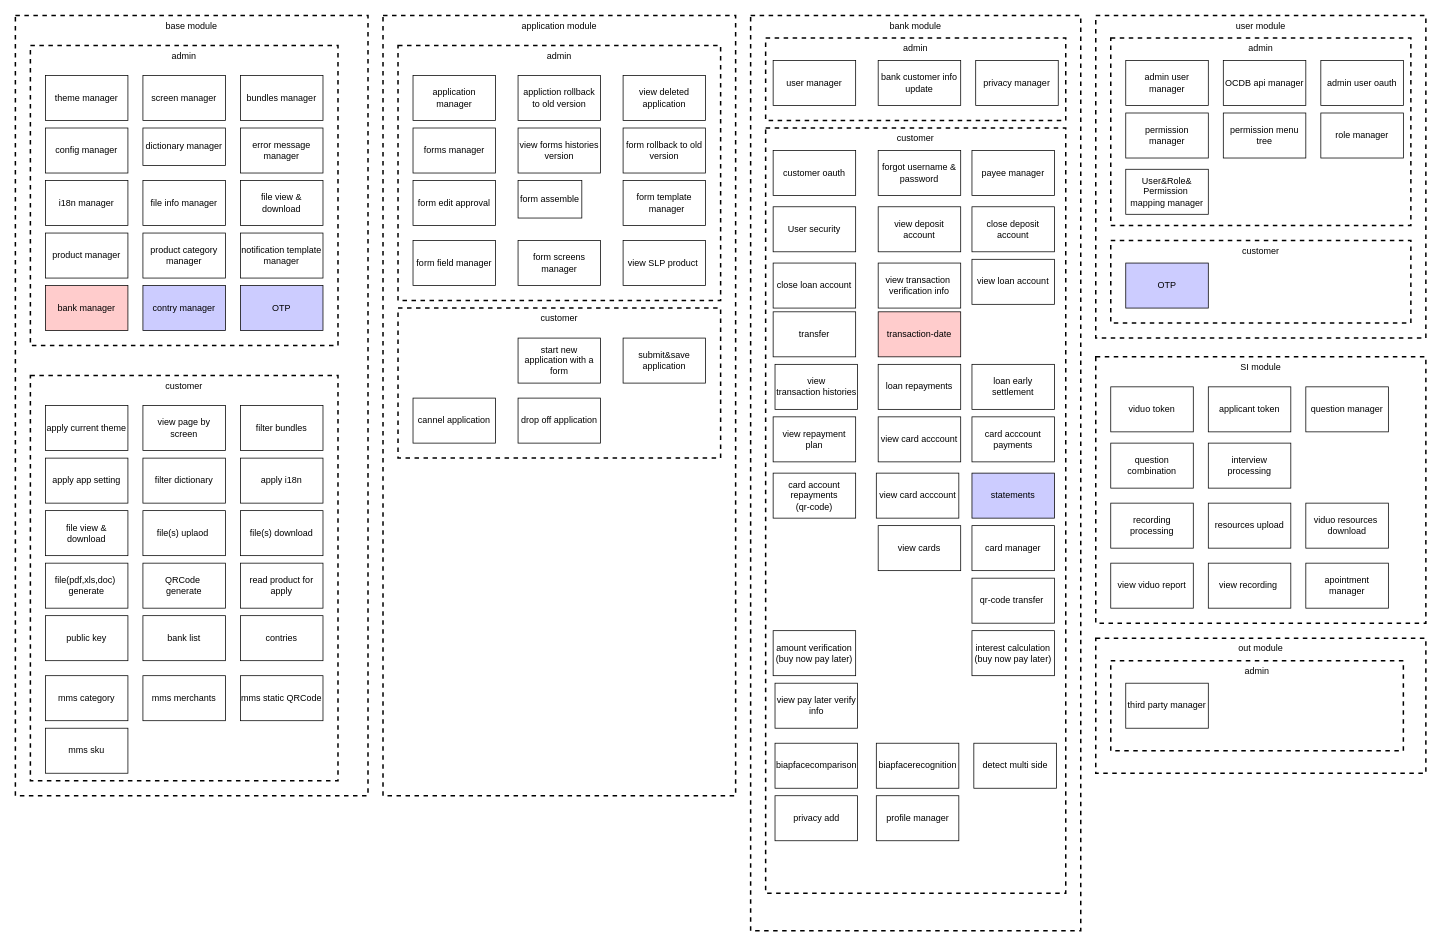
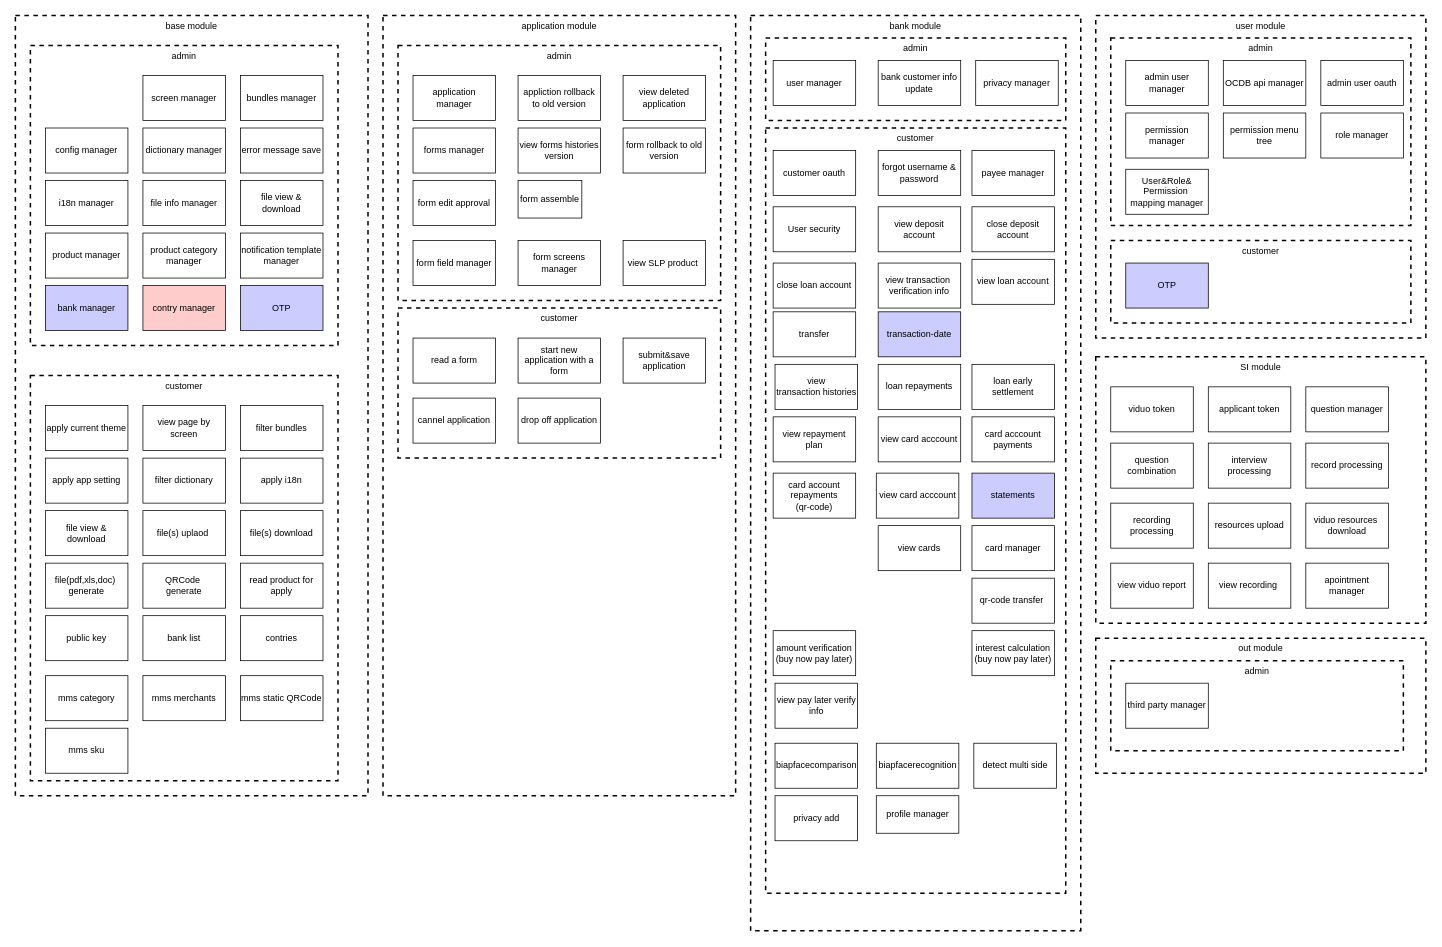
(87, 98) -> none
(184, 147) -> (184, 150)
(282, 150) -> (282, 150)
(664, 203) -> none
(87, 308) -> (87, 308)
(184, 308) -> (184, 308)
(919, 334) -> (919, 334)
none -> (454, 360)
none -> (1347, 465)
(917, 818) -> (917, 814)
